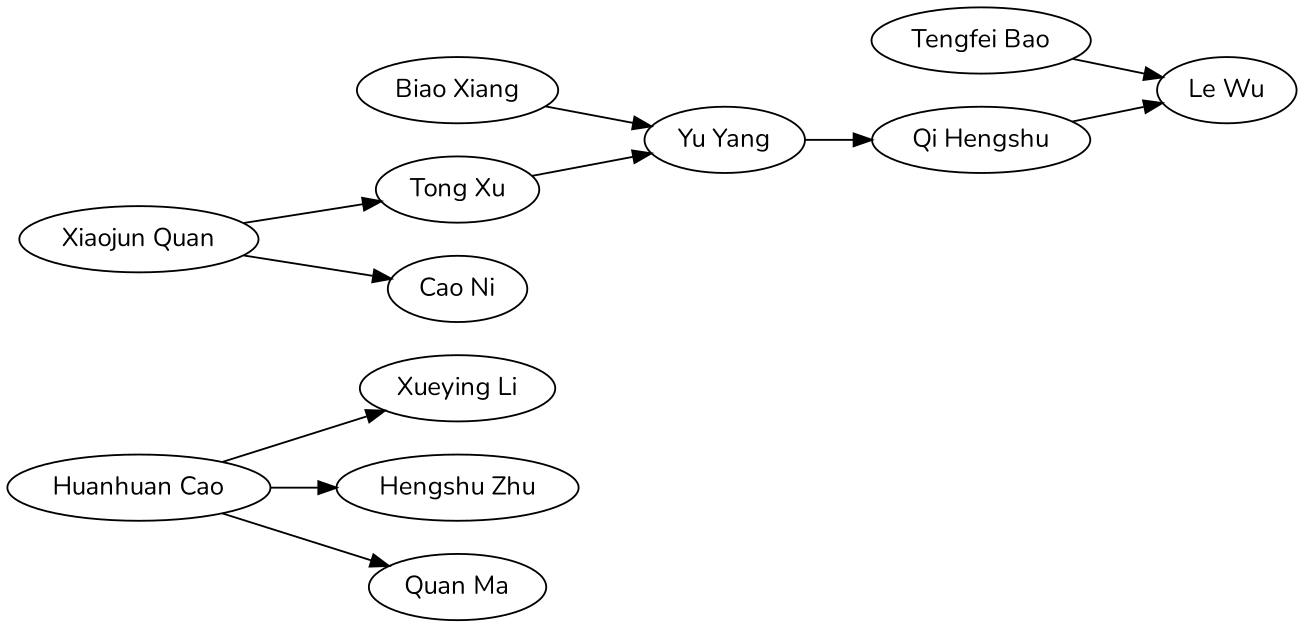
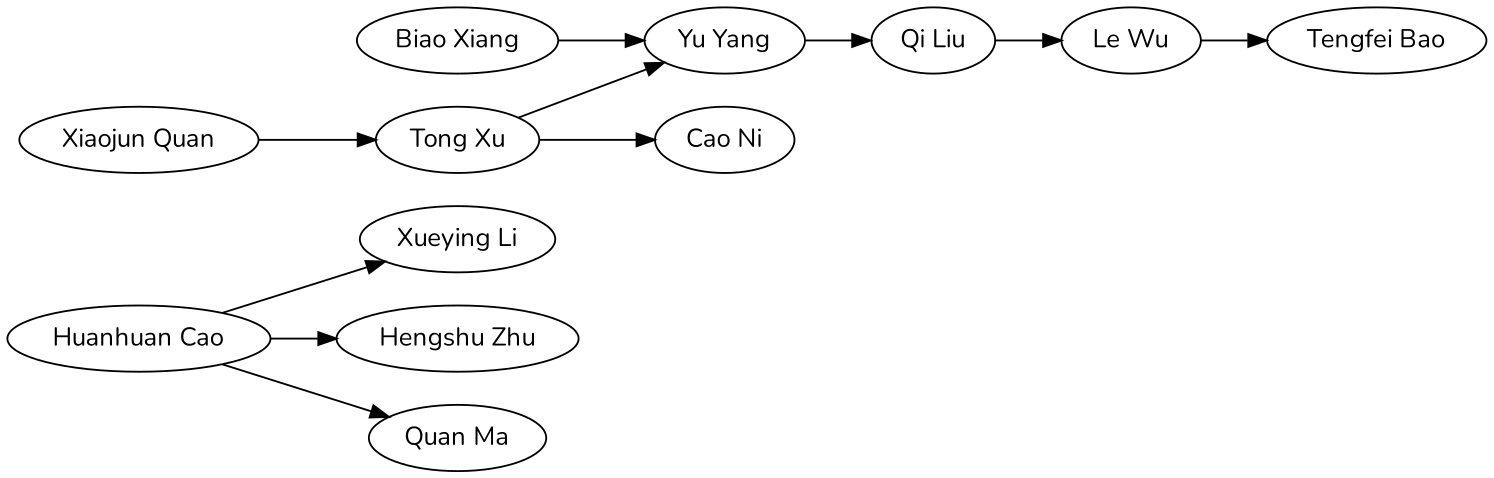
(1109, 66) -> (1224, 40)
(981, 140) -> (933, 40)
(308, 266) -> (588, 140)
